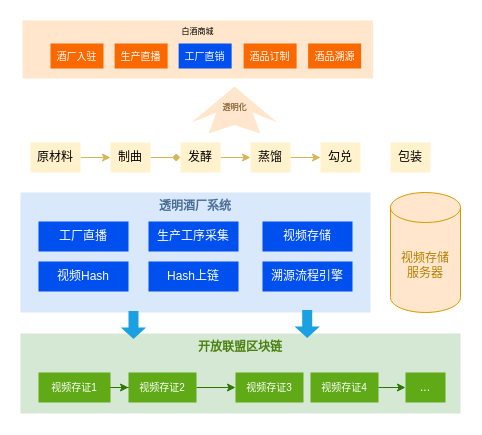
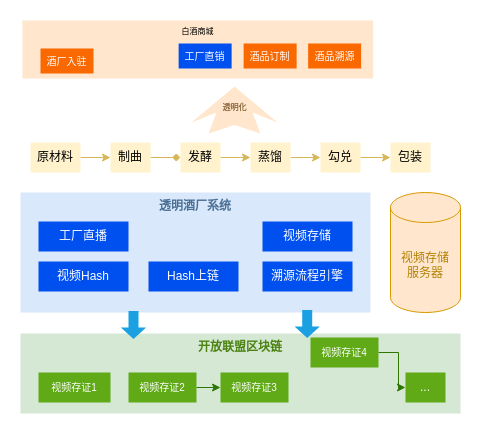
(77, 56) -> (67, 61)
(141, 56) -> none
none -> (380, 158)
(194, 237) -> none
(124, 388) -> none
(270, 388) -> (255, 388)
(345, 388) -> (345, 353)
